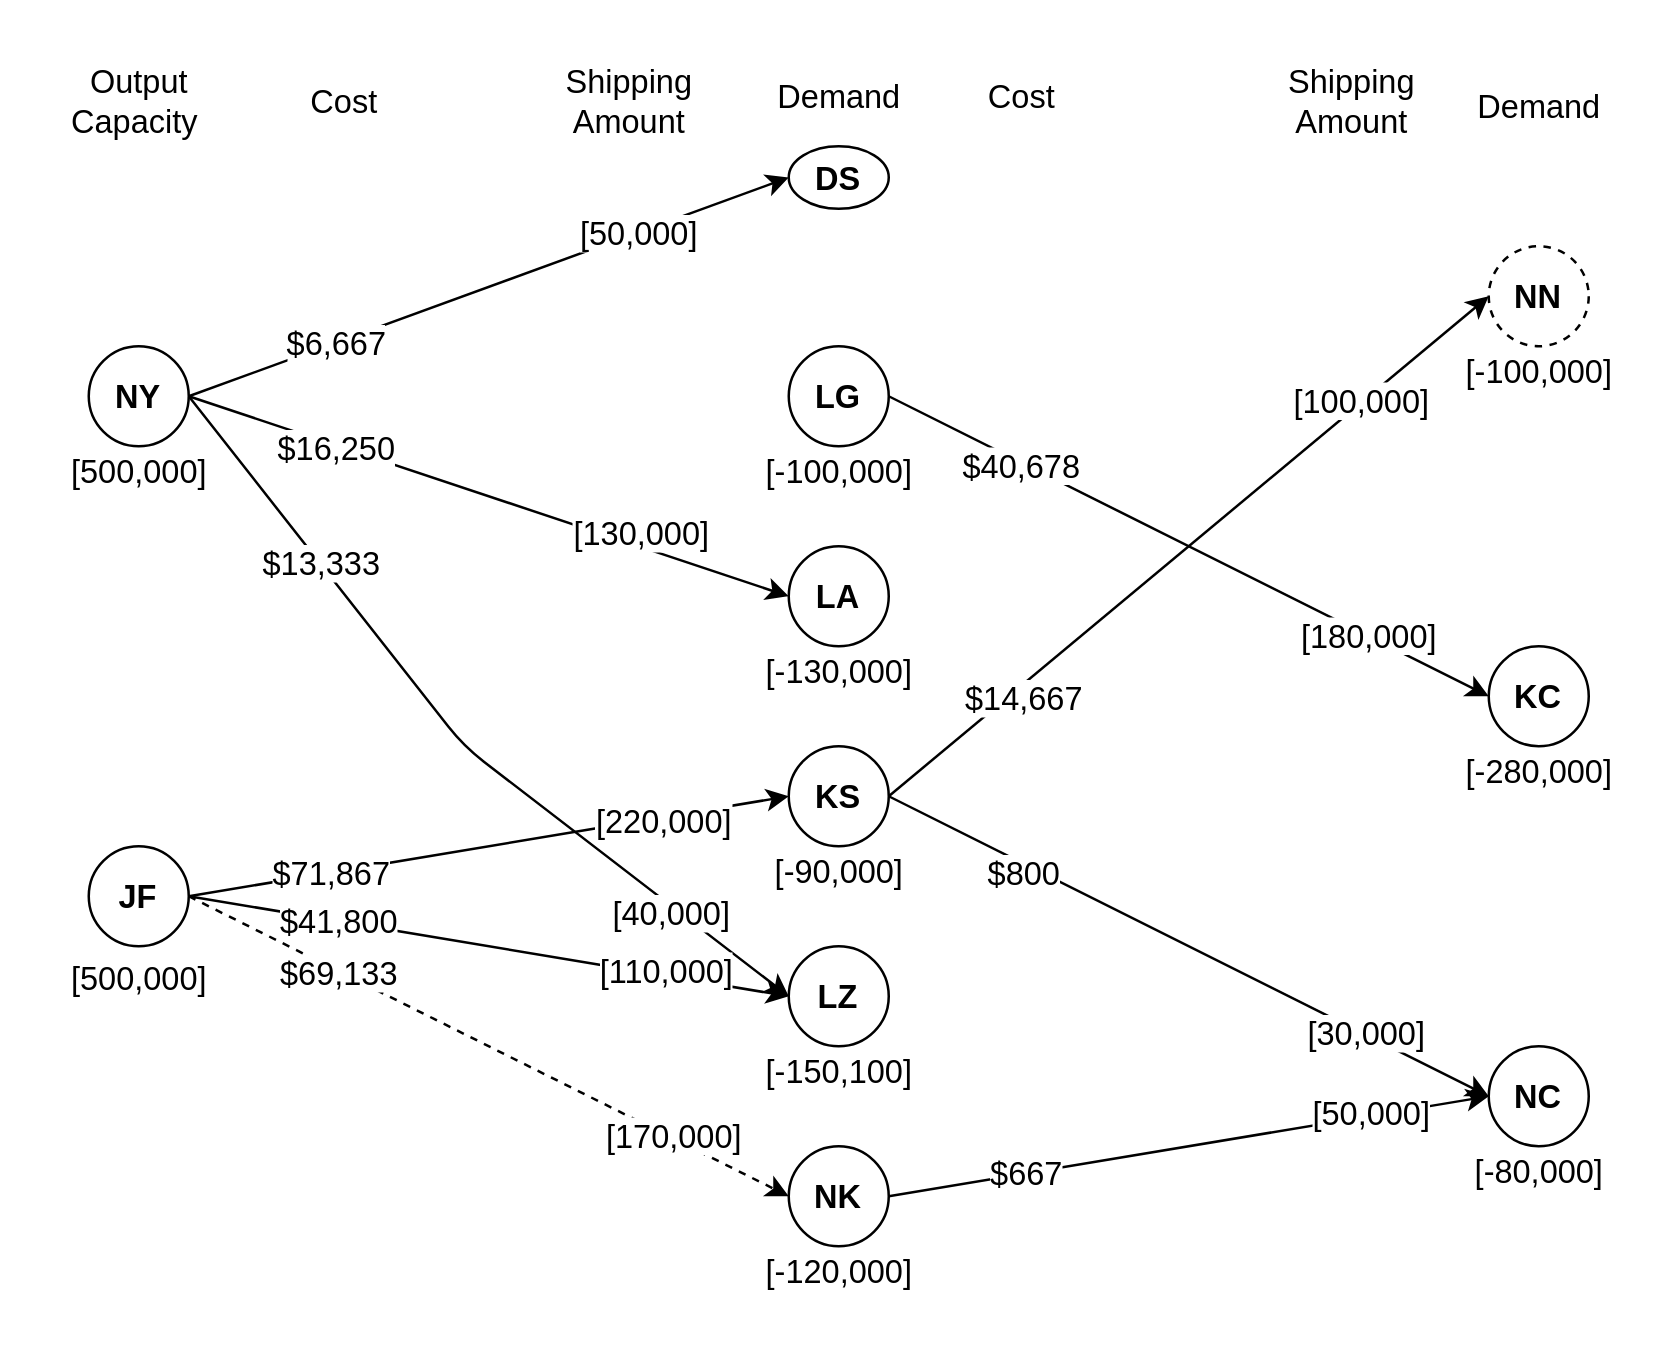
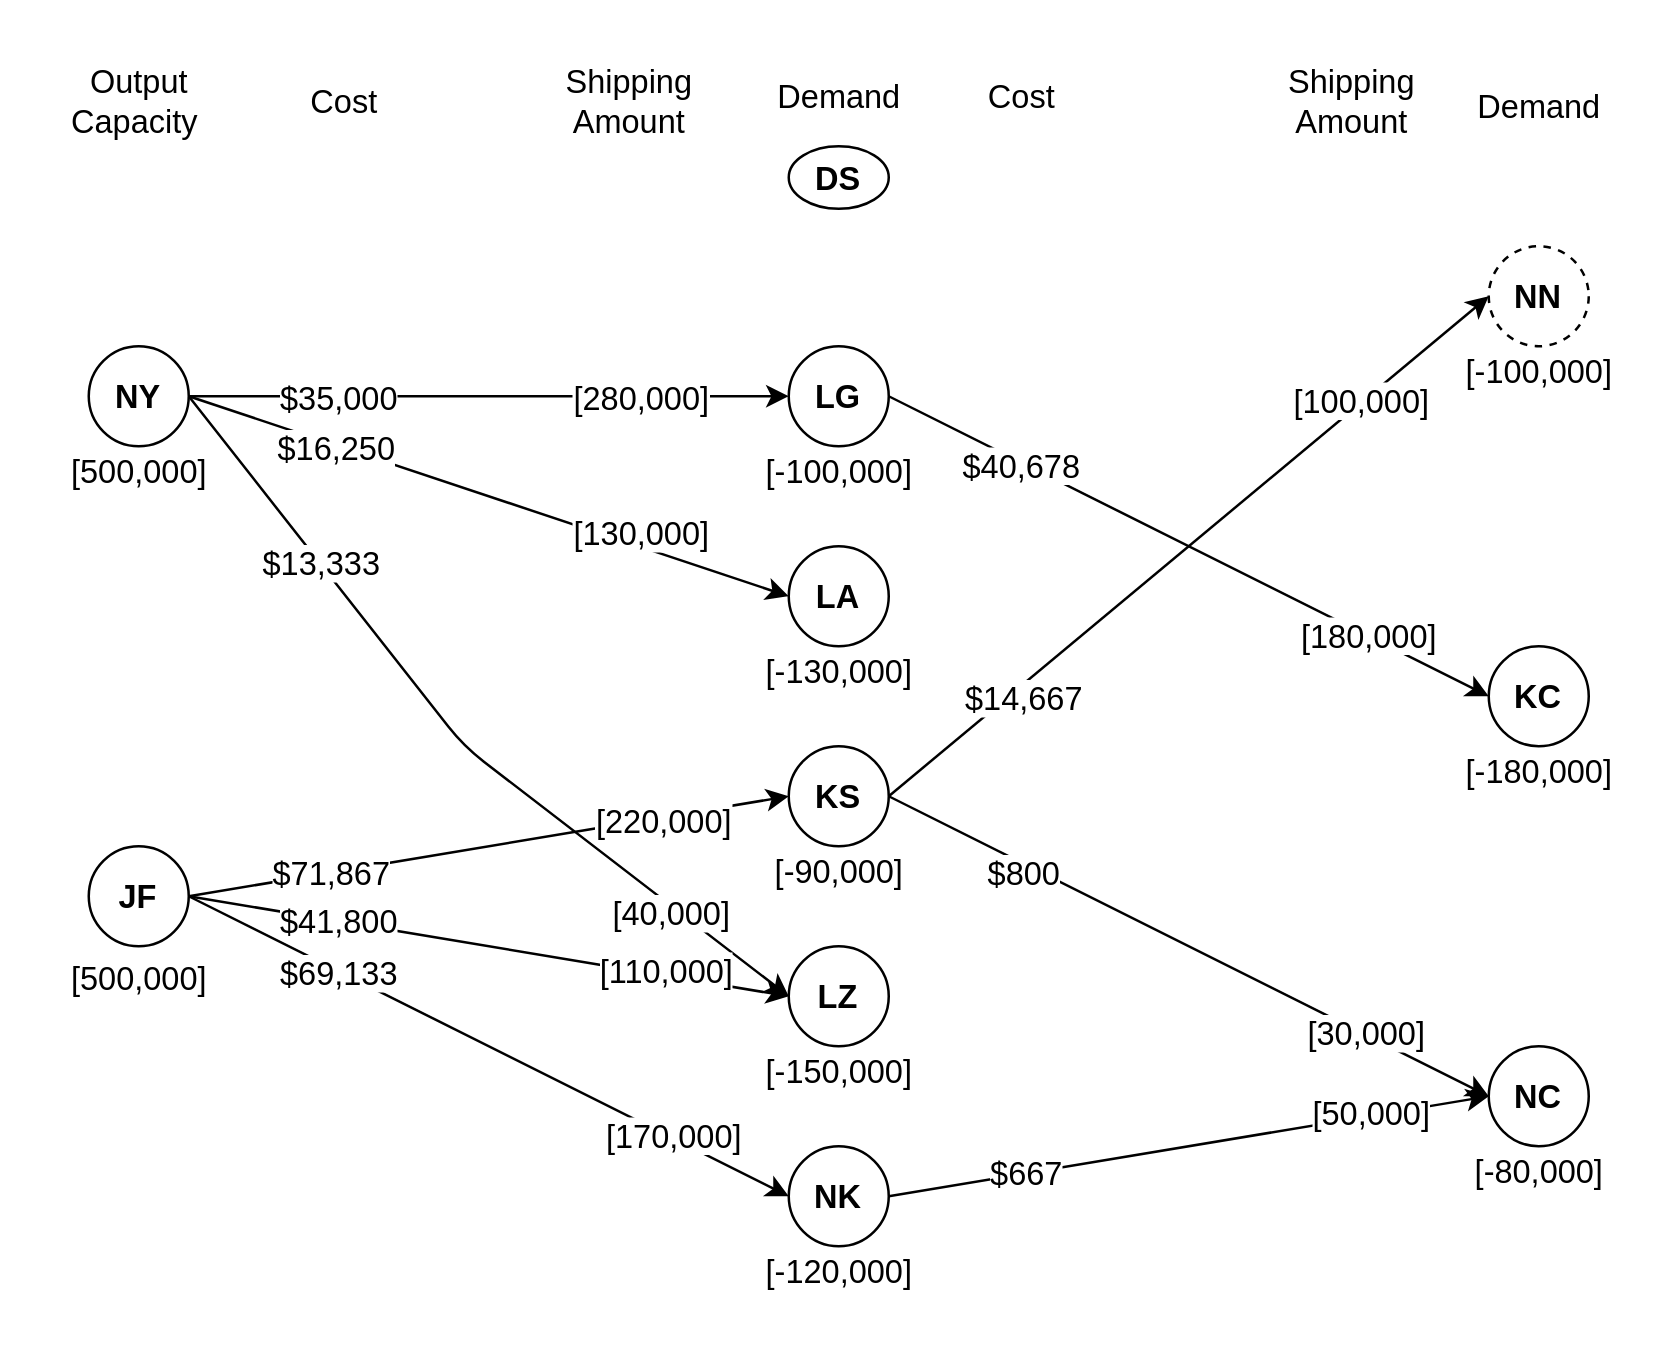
(485, 288) -> none
none -> (461, 396)
(1540, 771) -> (1540, 771)
(507, 1055) -> (507, 1055)
(840, 1071) -> (840, 1071)
